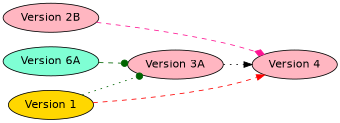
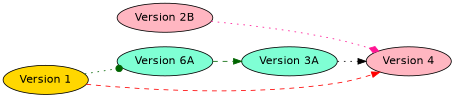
(176, 34) -> (291, 31)
(110, 63) -> (223, 61)
(175, 65) -> (289, 61)
(109, 86) -> (100, 71)
